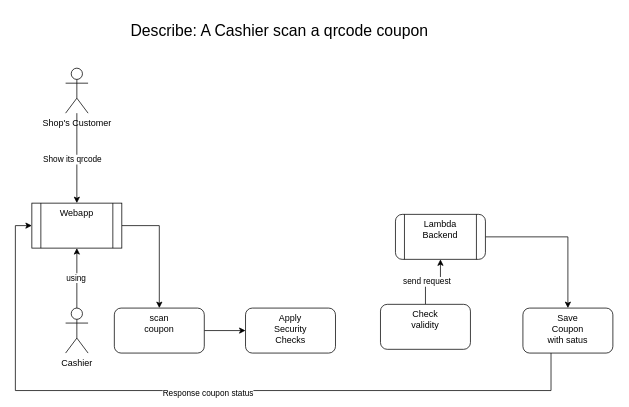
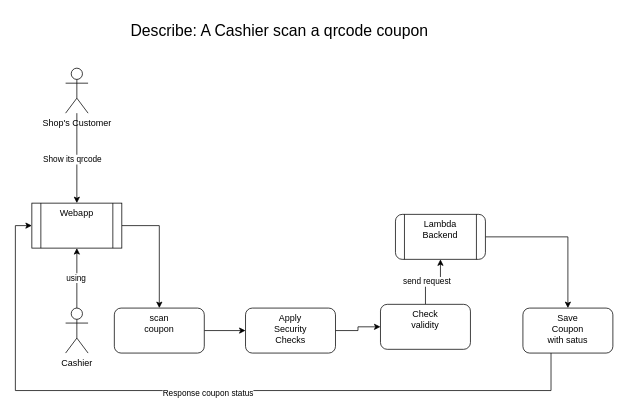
none -> (357, 330)
